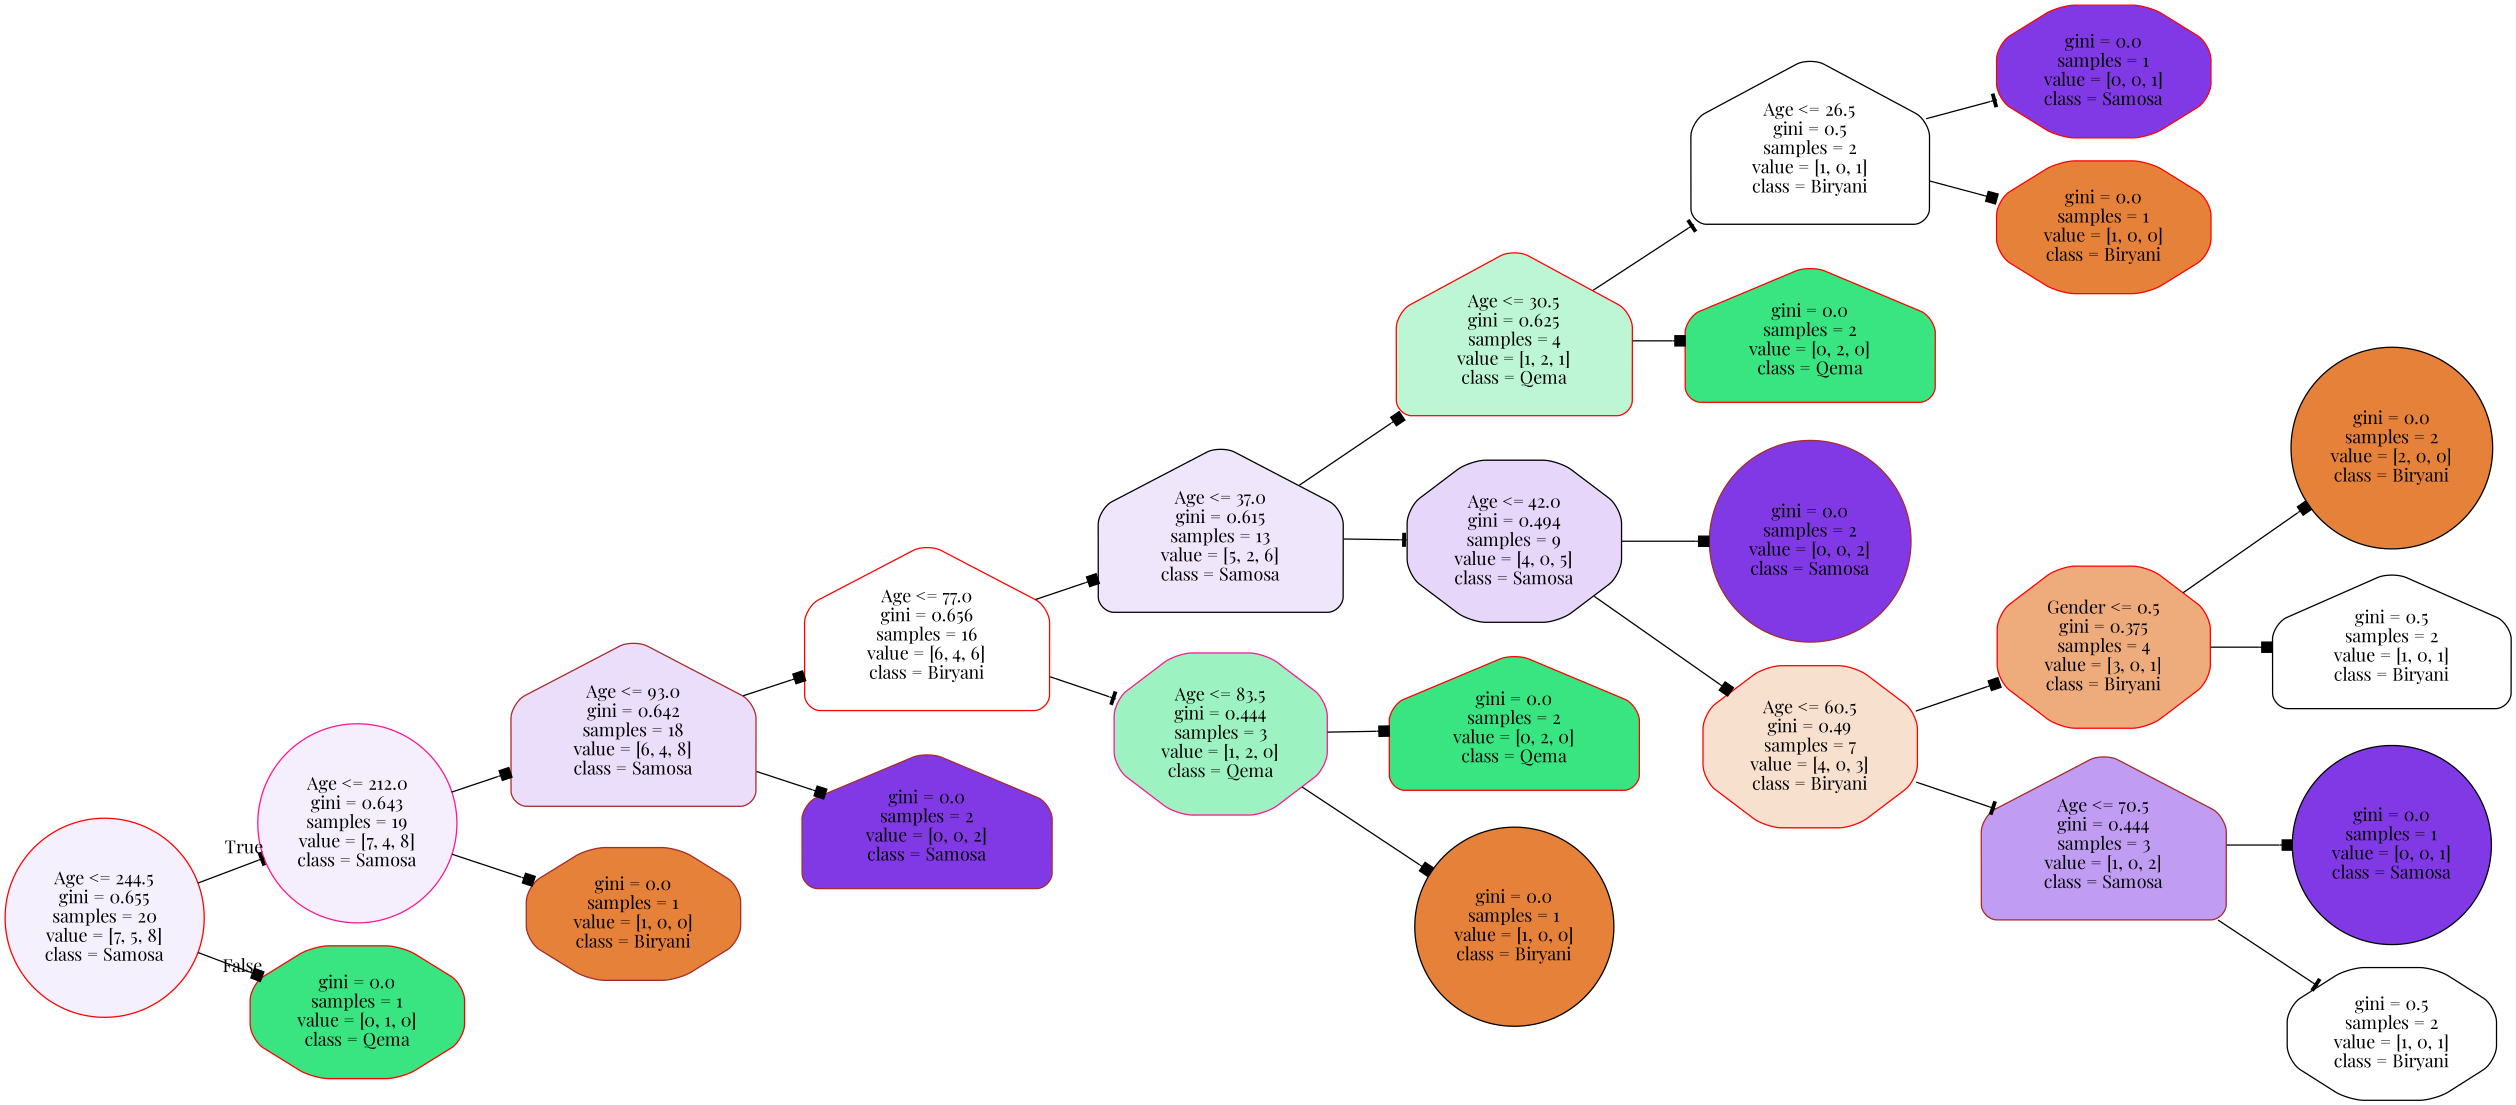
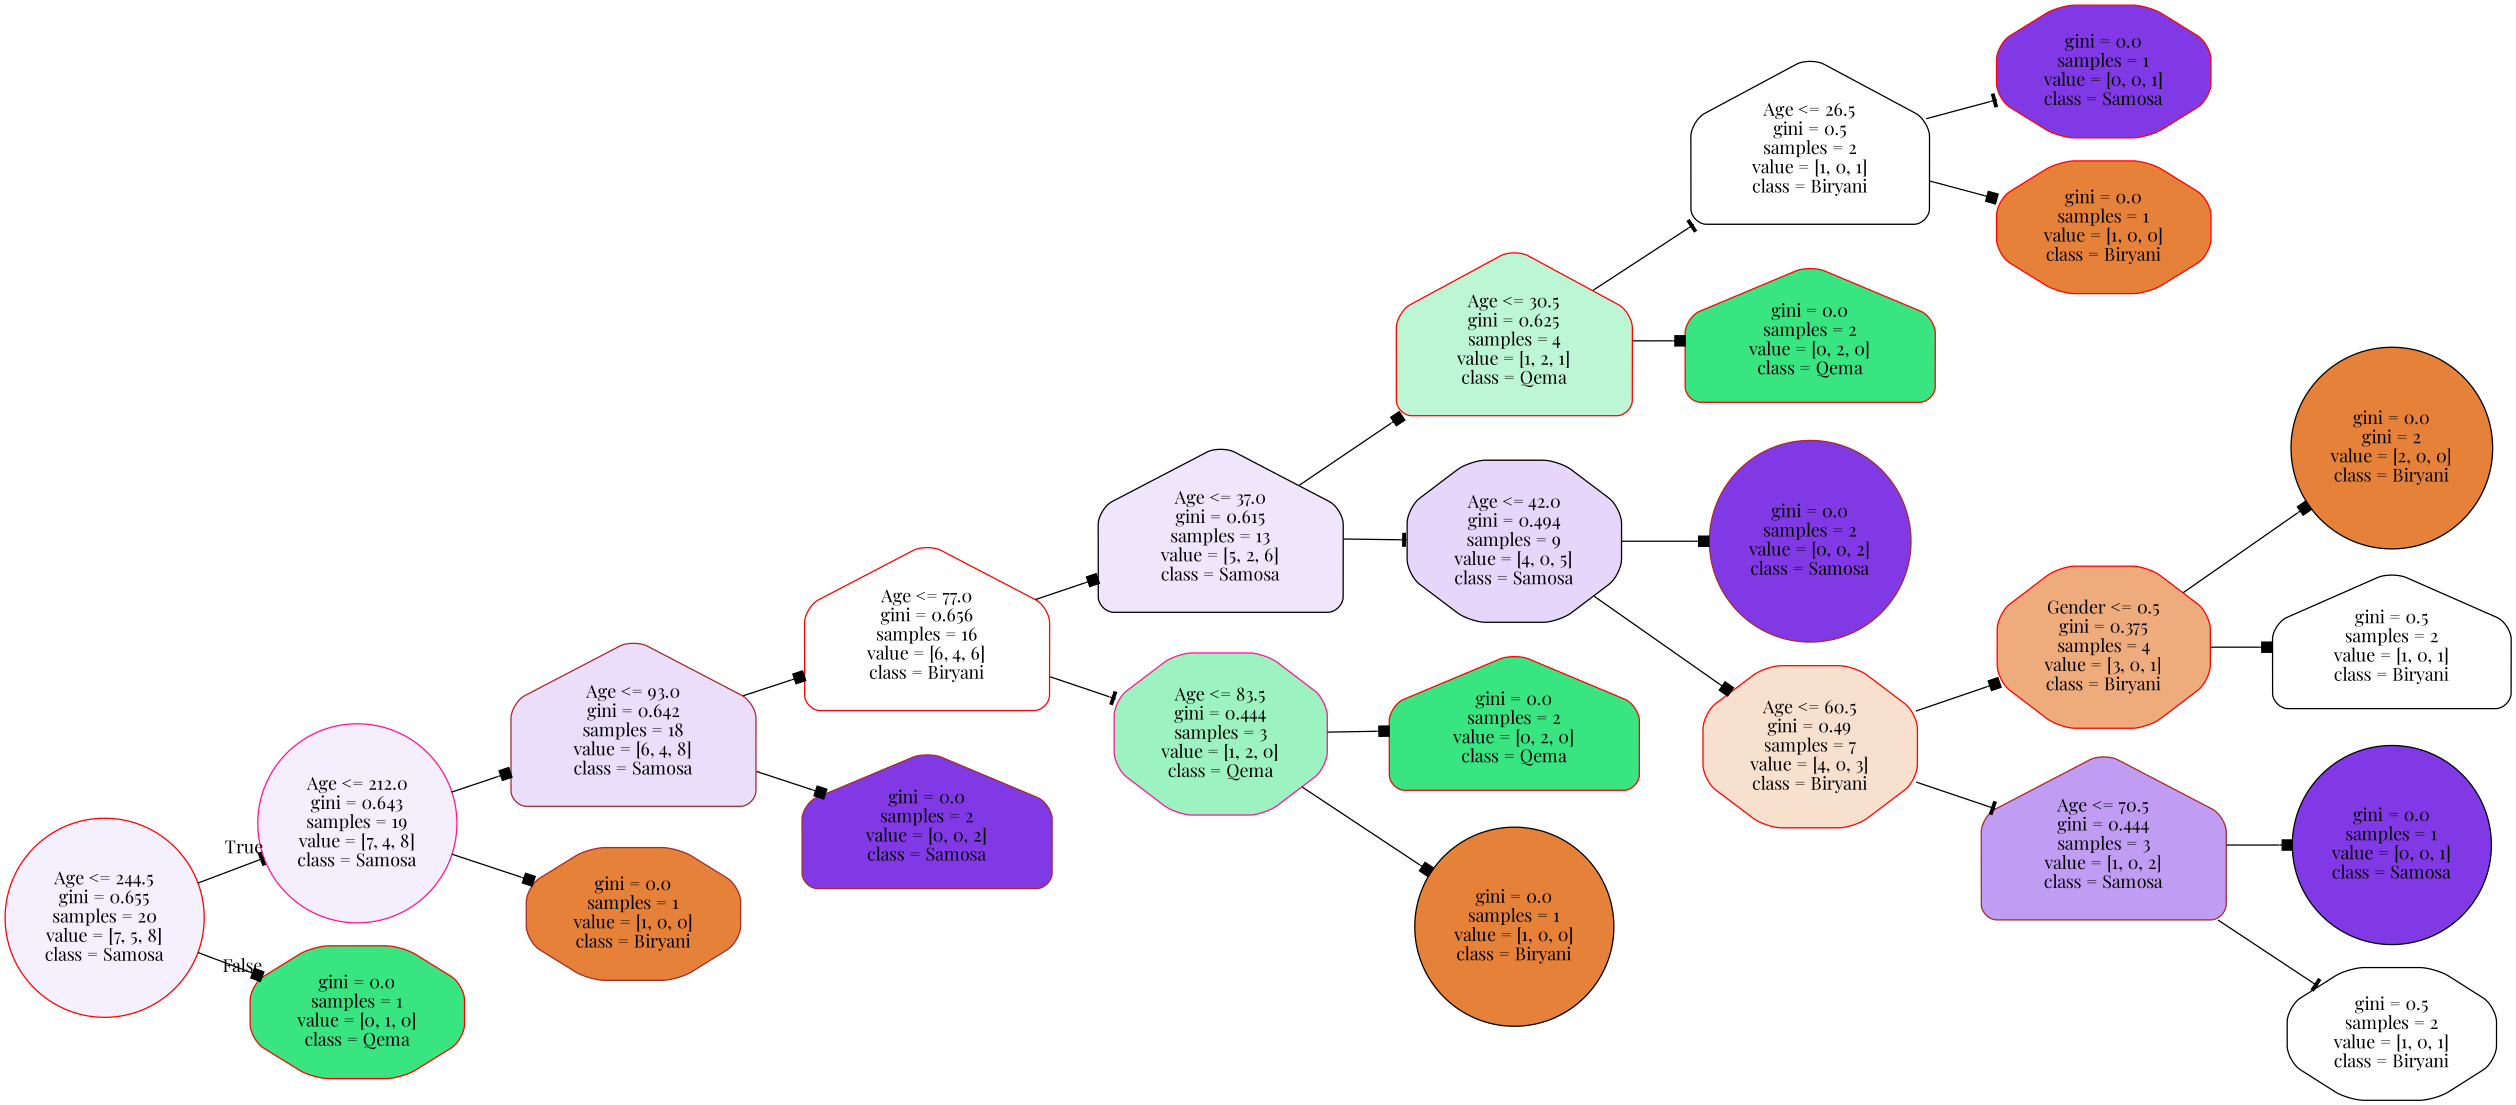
(2392, 448) -> (2392, 448)
